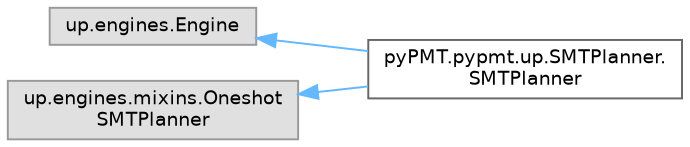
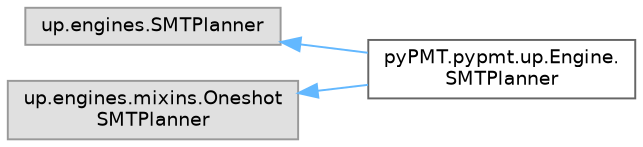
(153, 26) -> (153, 26)
(525, 69) -> (502, 69)
